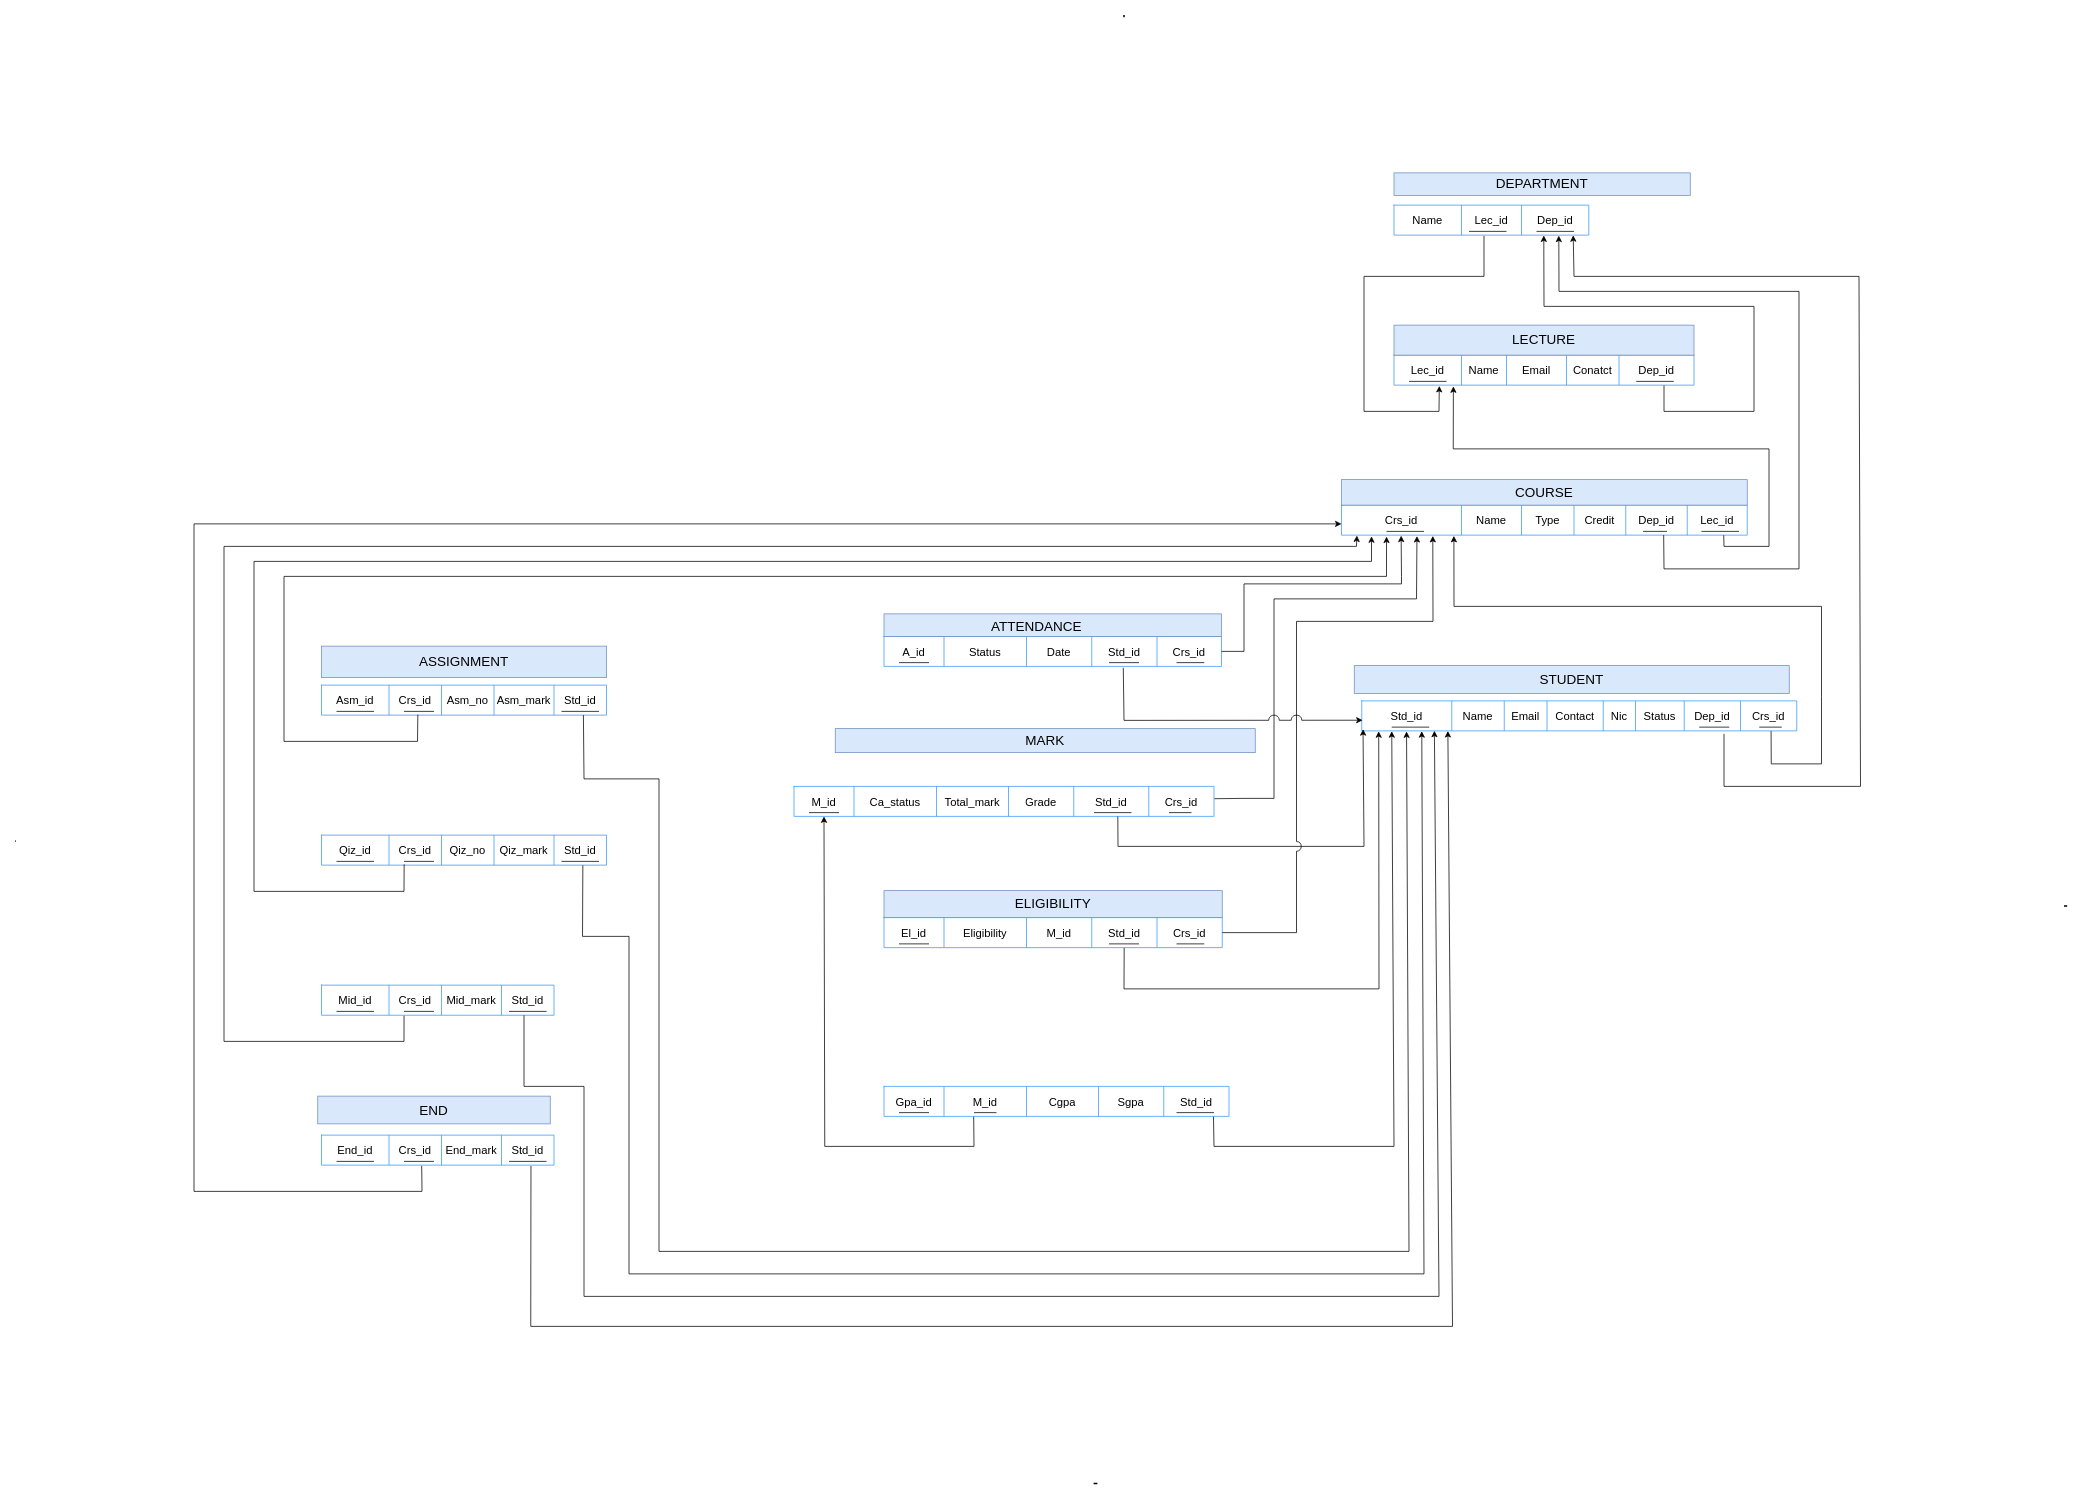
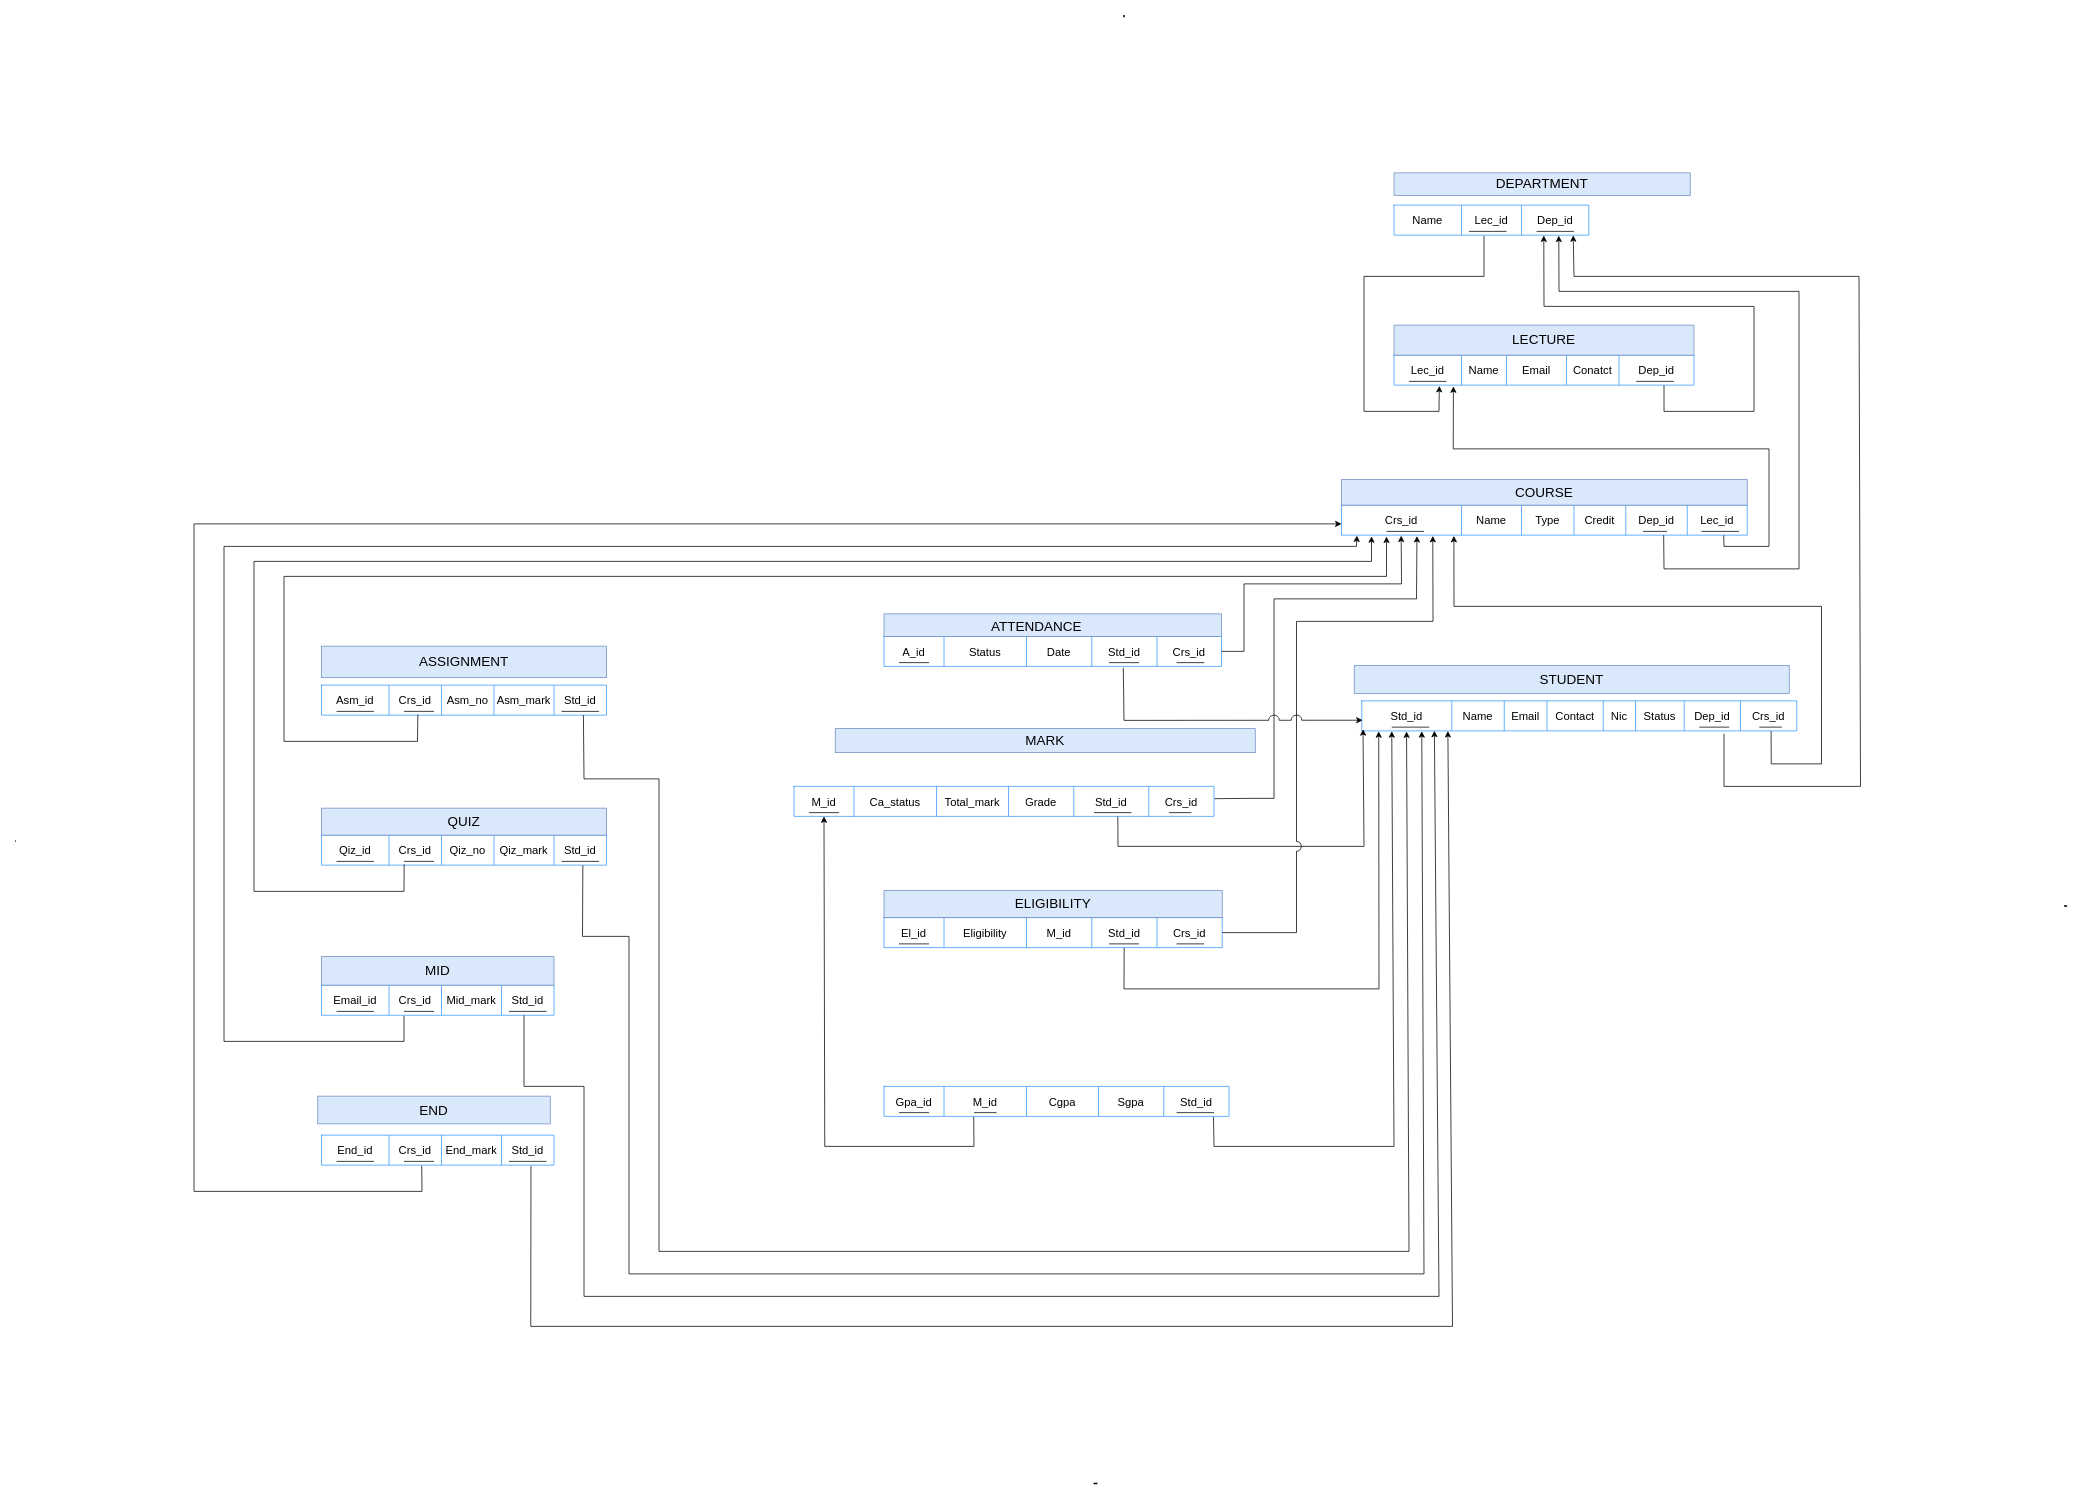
none -> (464, 822)
none -> (438, 971)
(355, 1000) -> (355, 1000)
